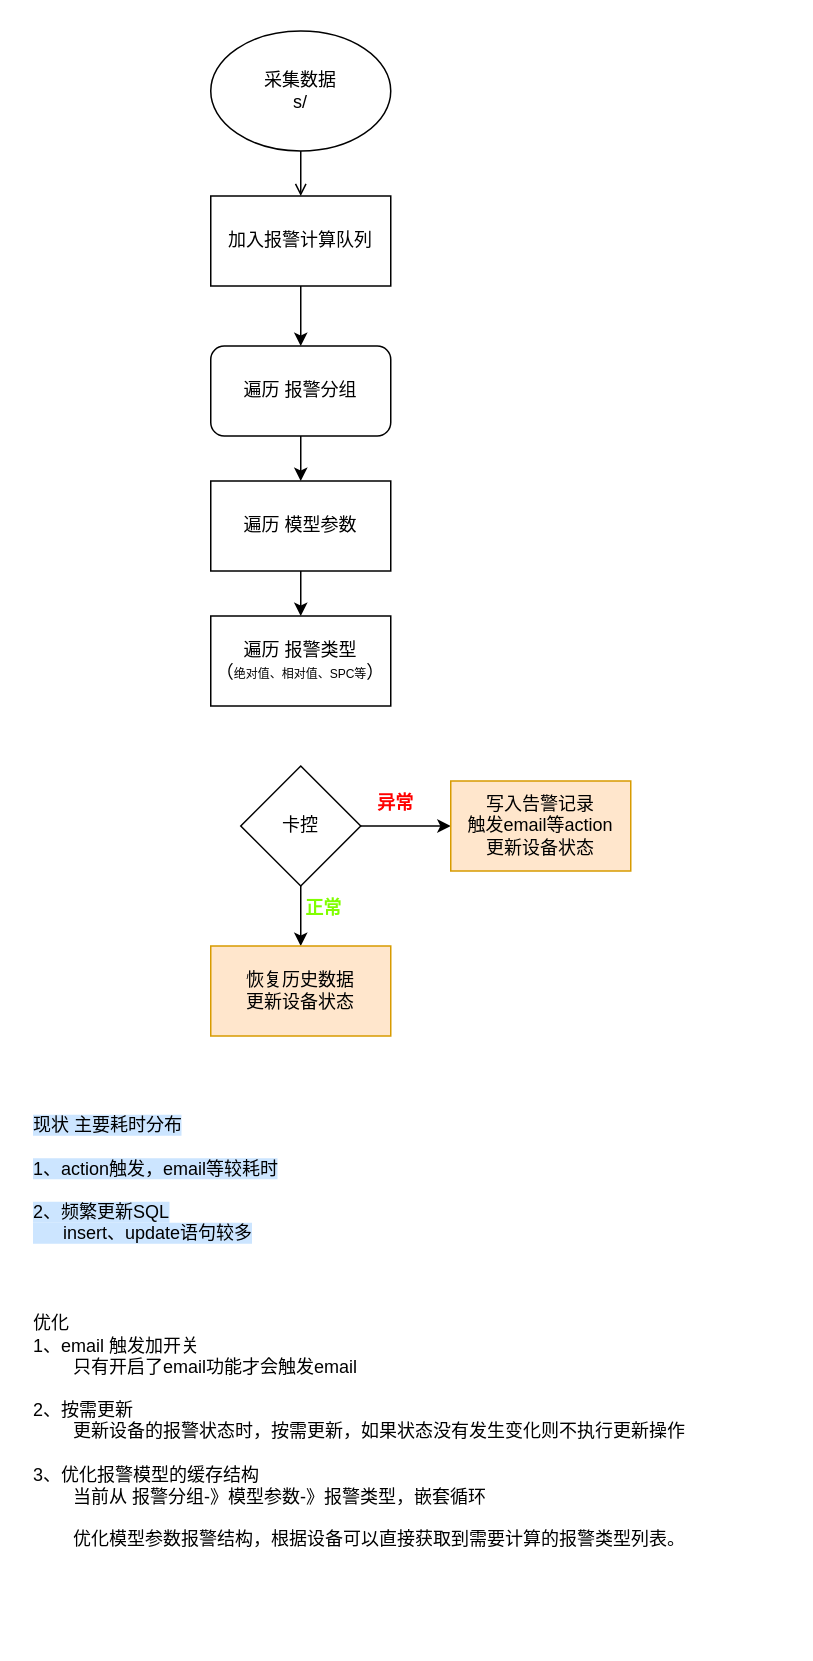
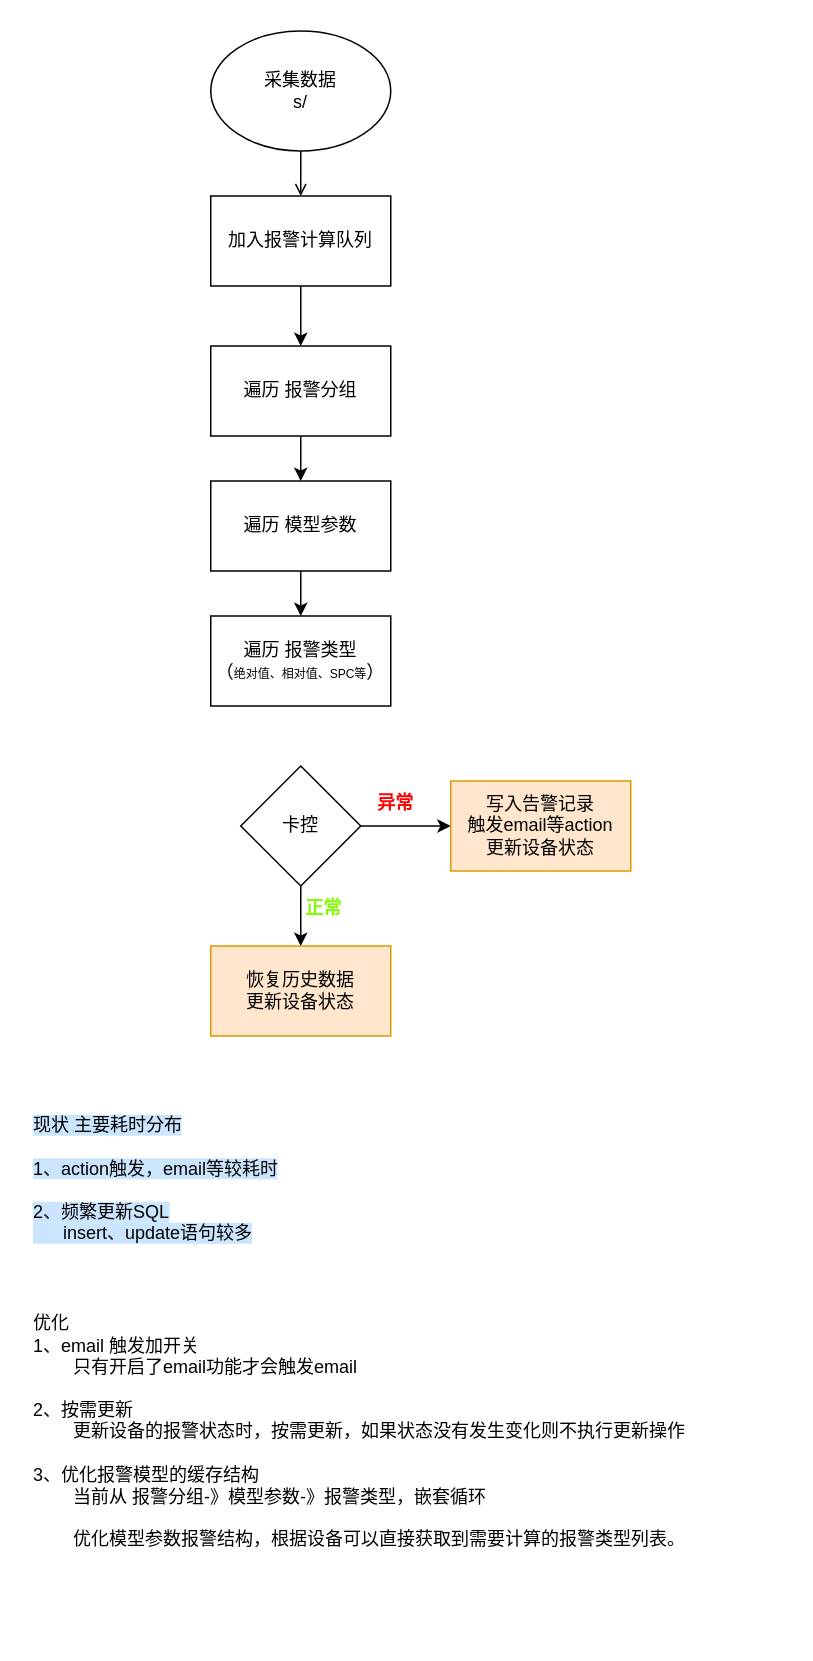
(301, 391) -> (301, 391)
